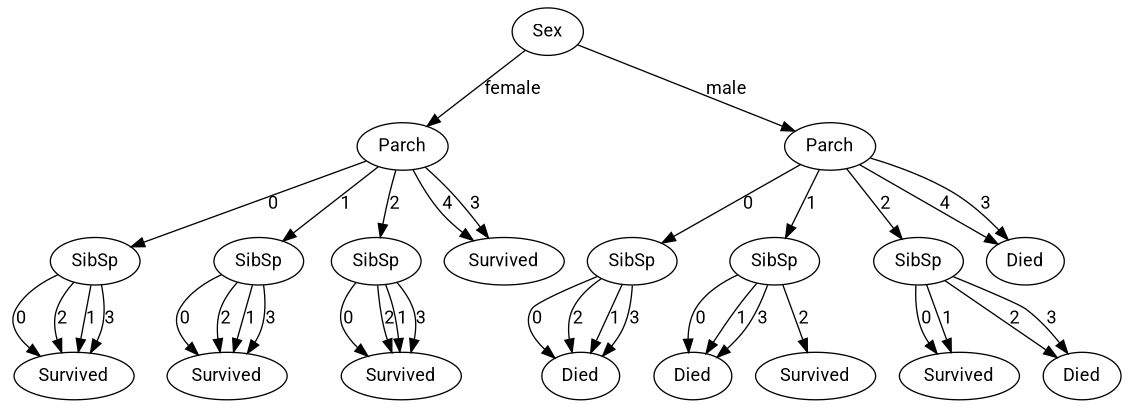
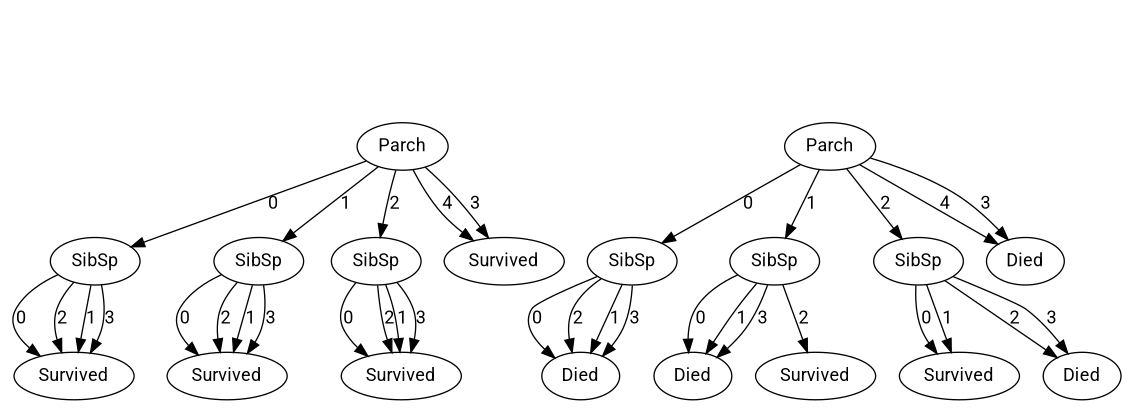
(548, 32) -> none
